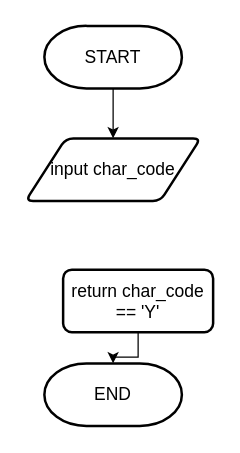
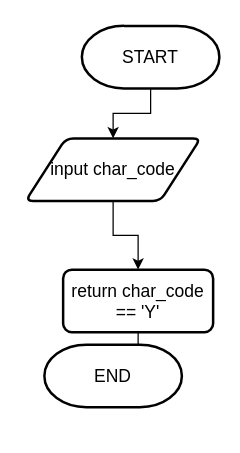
(113, 57) -> (151, 57)
none -> (121, 235)
(113, 394) -> (113, 376)
